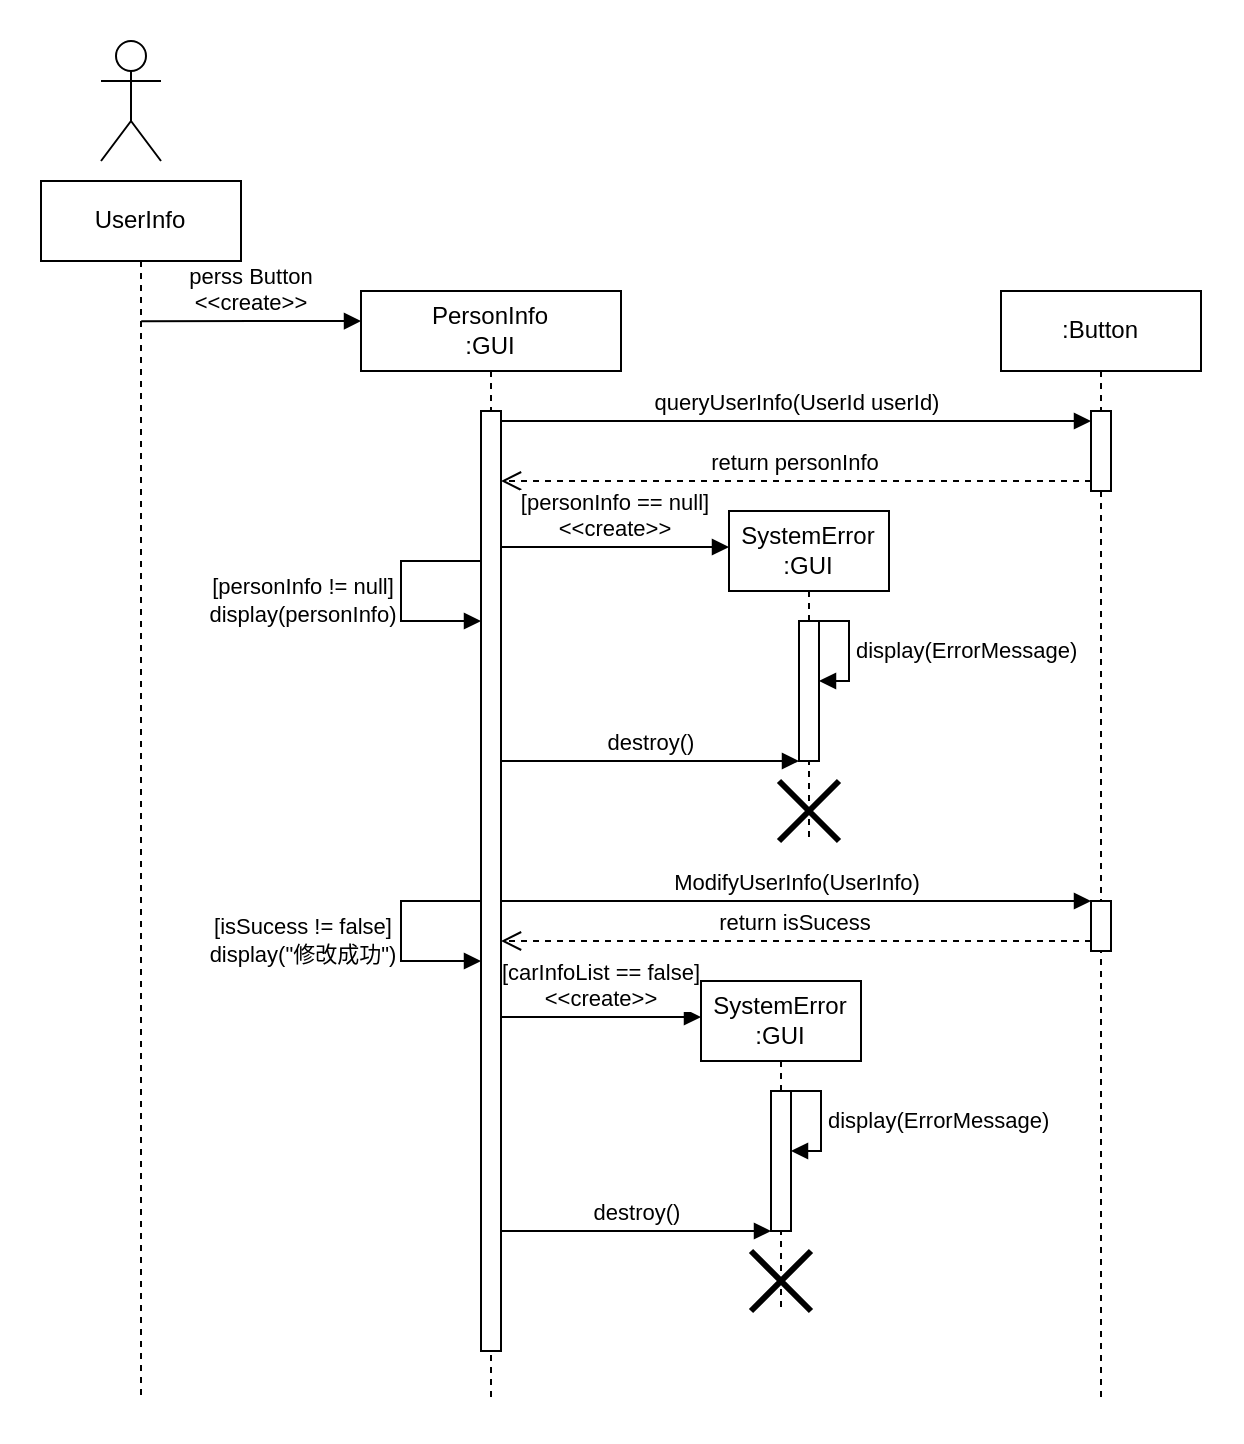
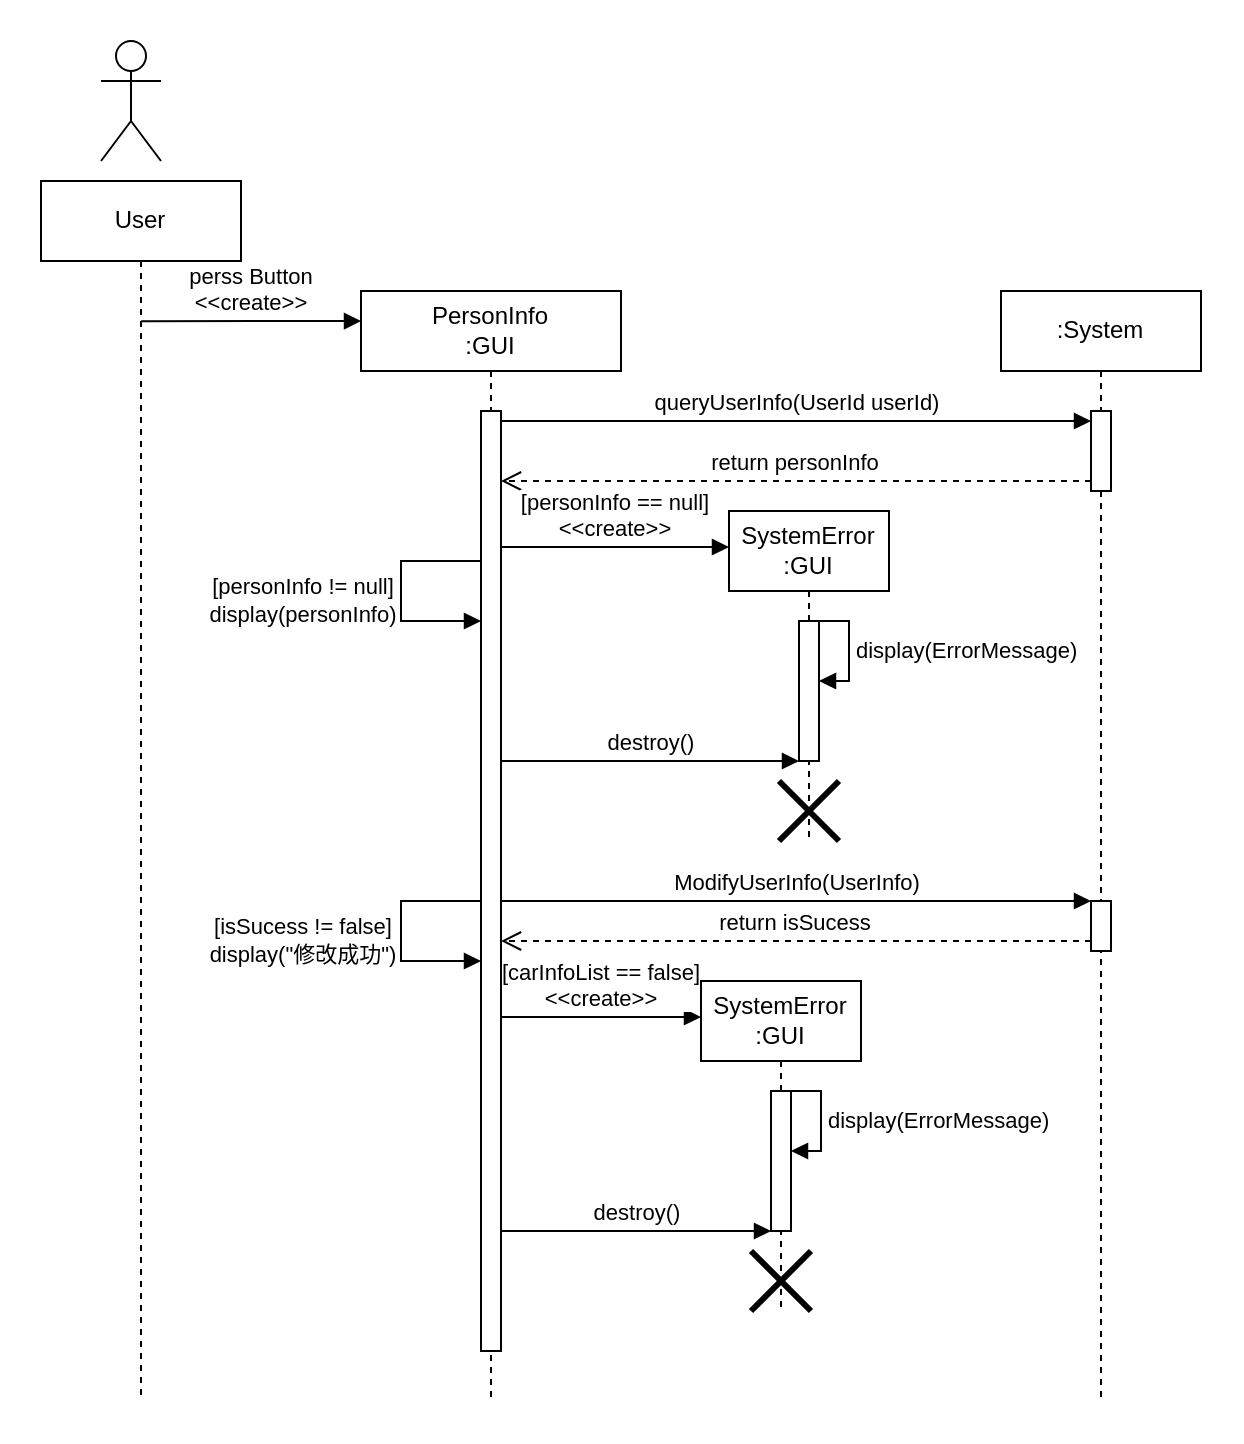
(141, 221) -> (141, 221)
(1101, 331) -> (1101, 331)
